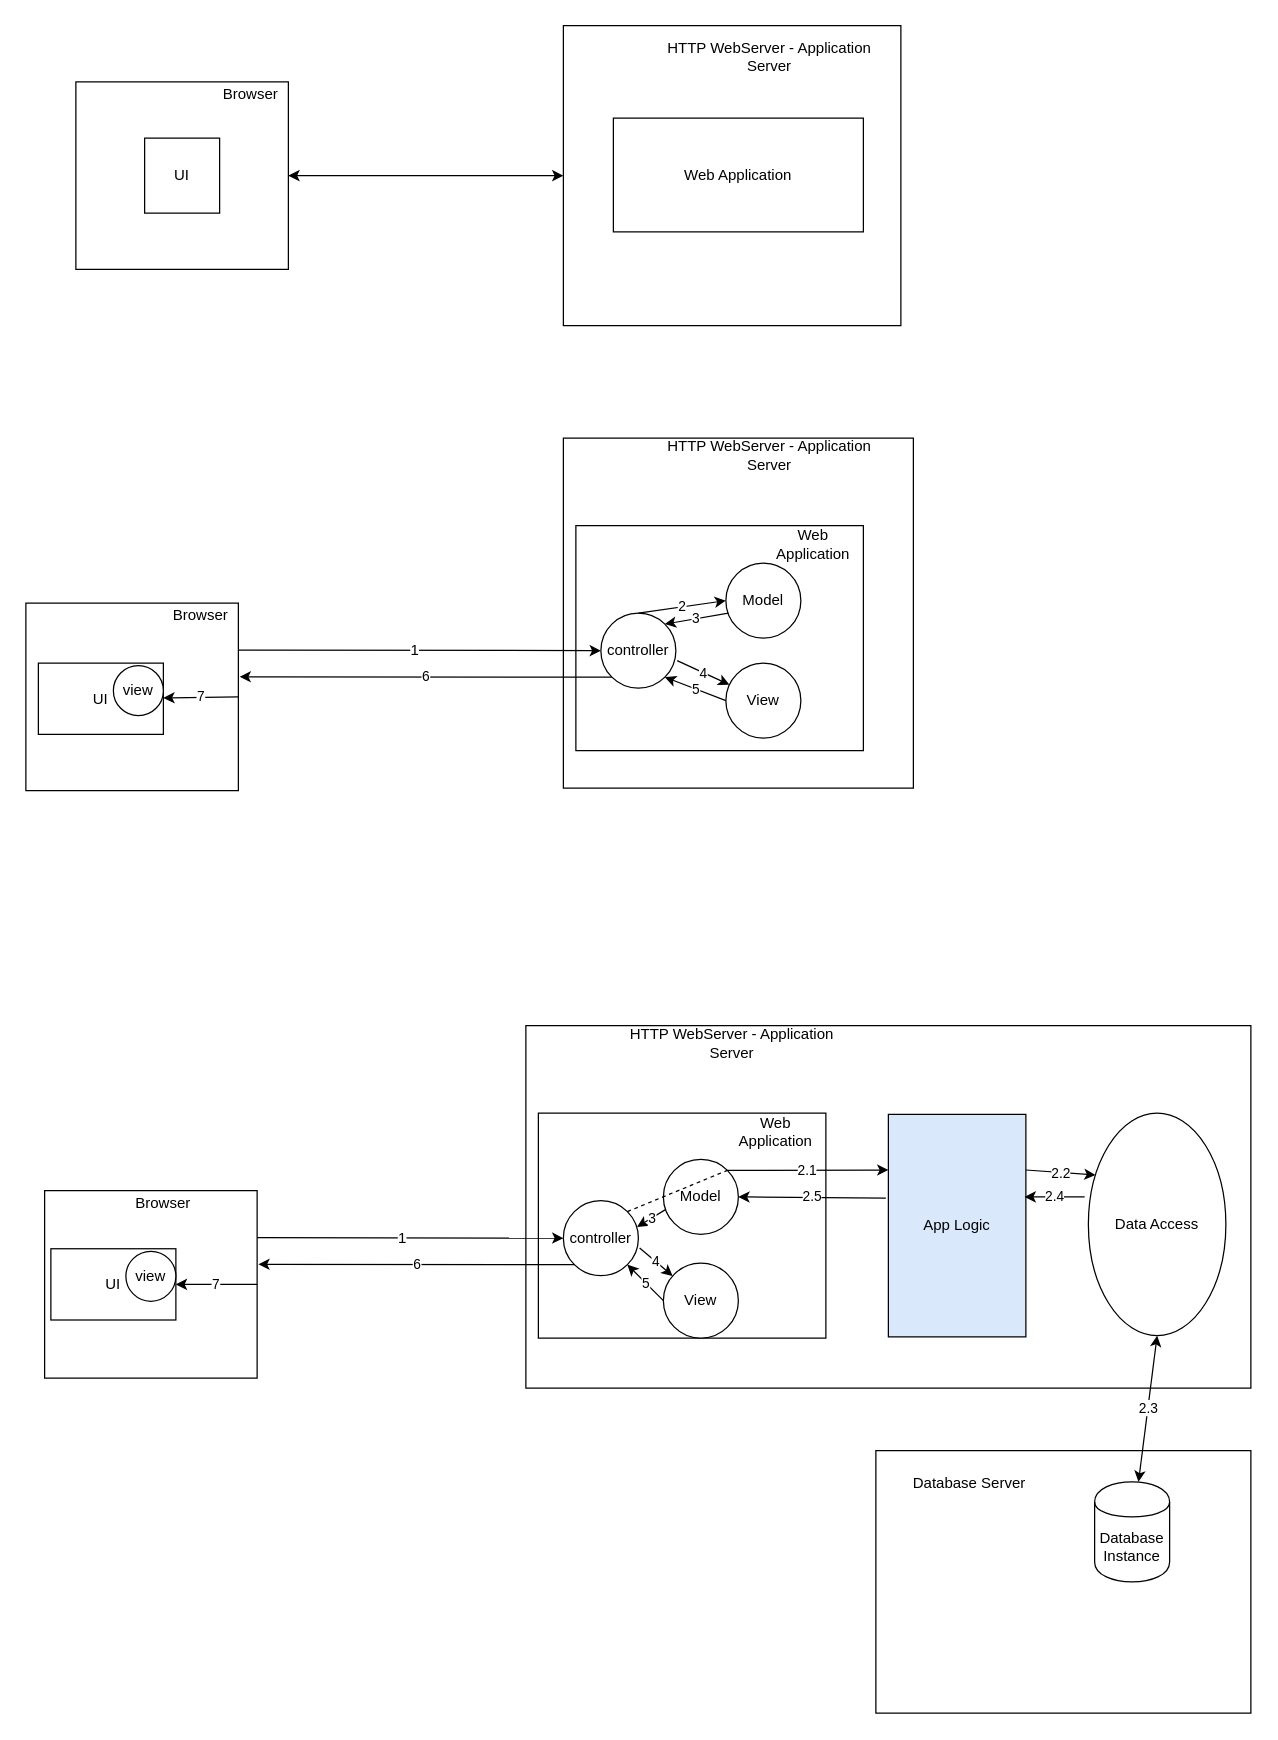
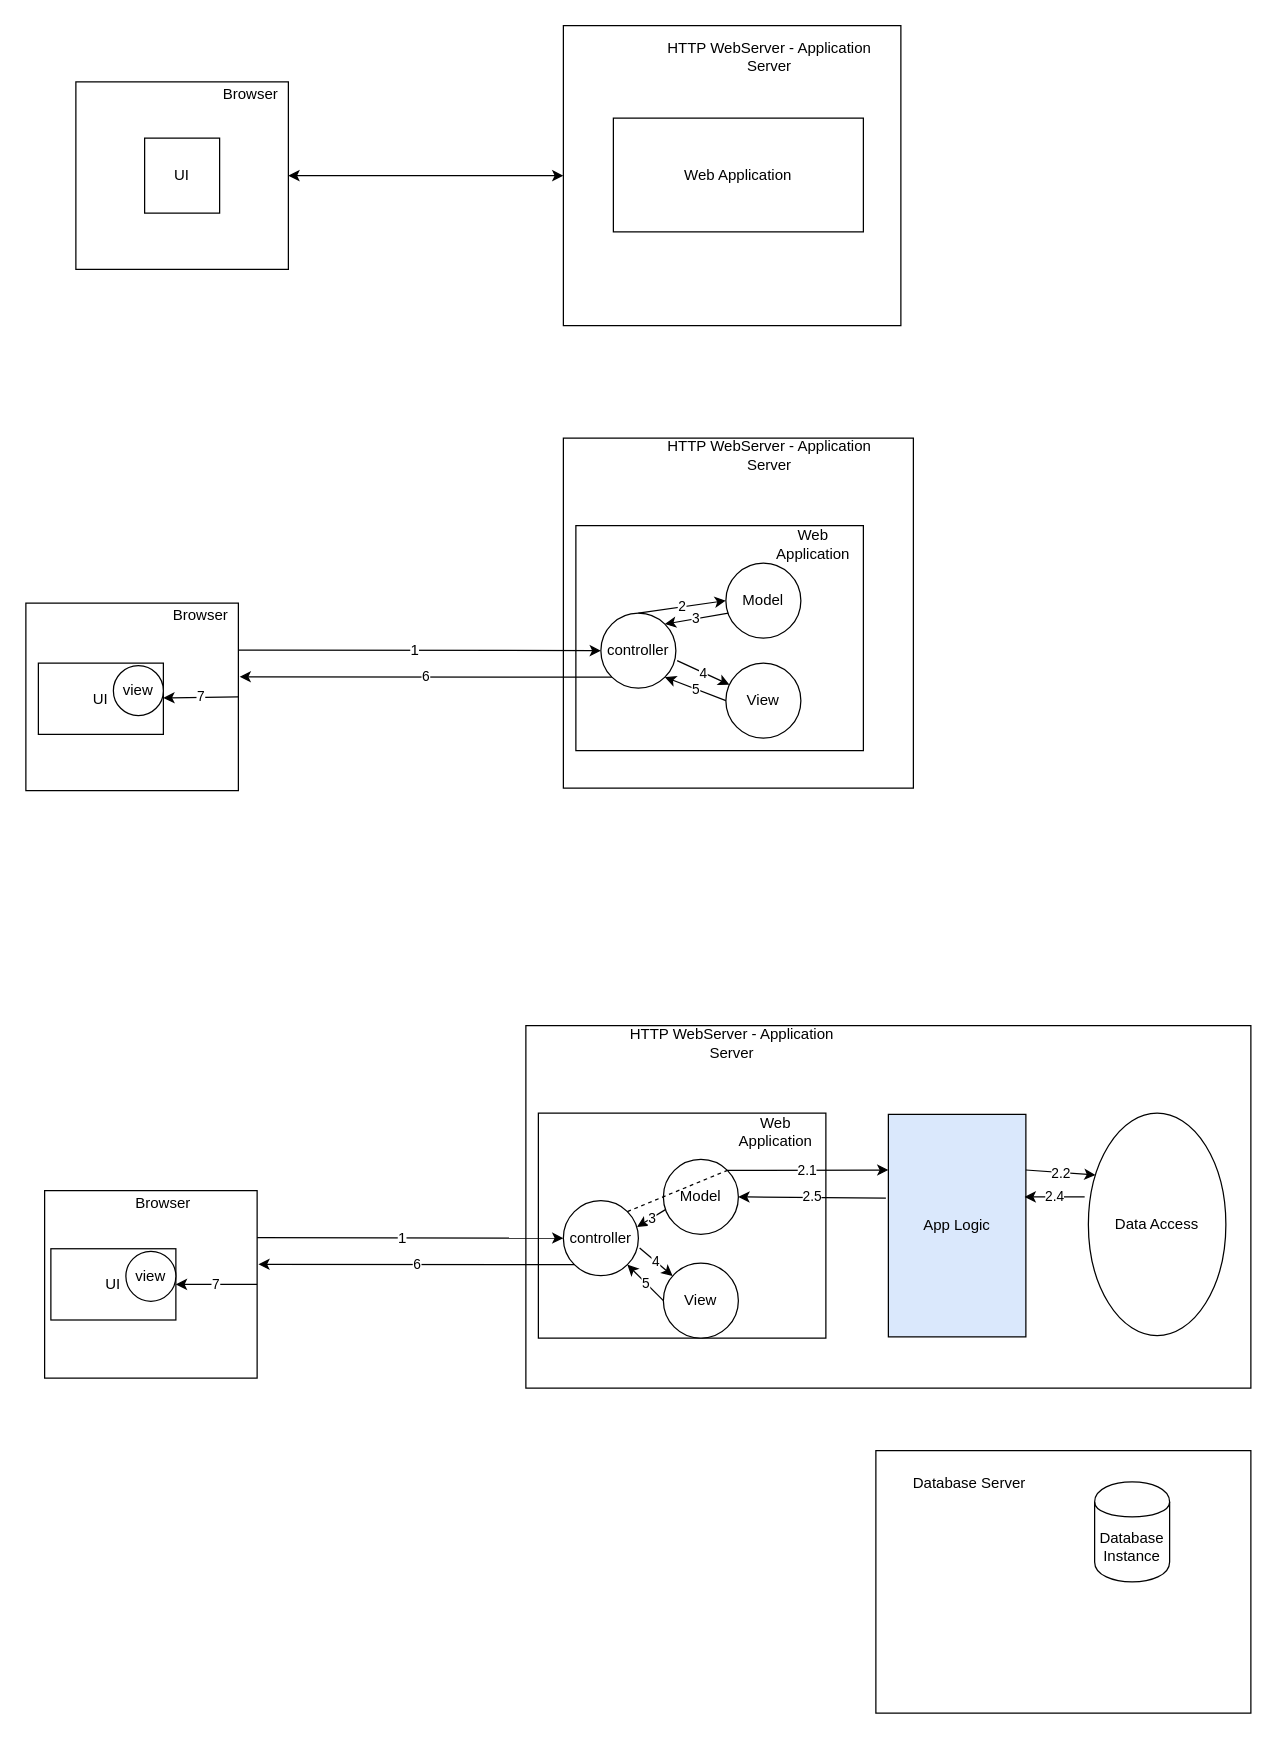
(1143, 1442) -> none
